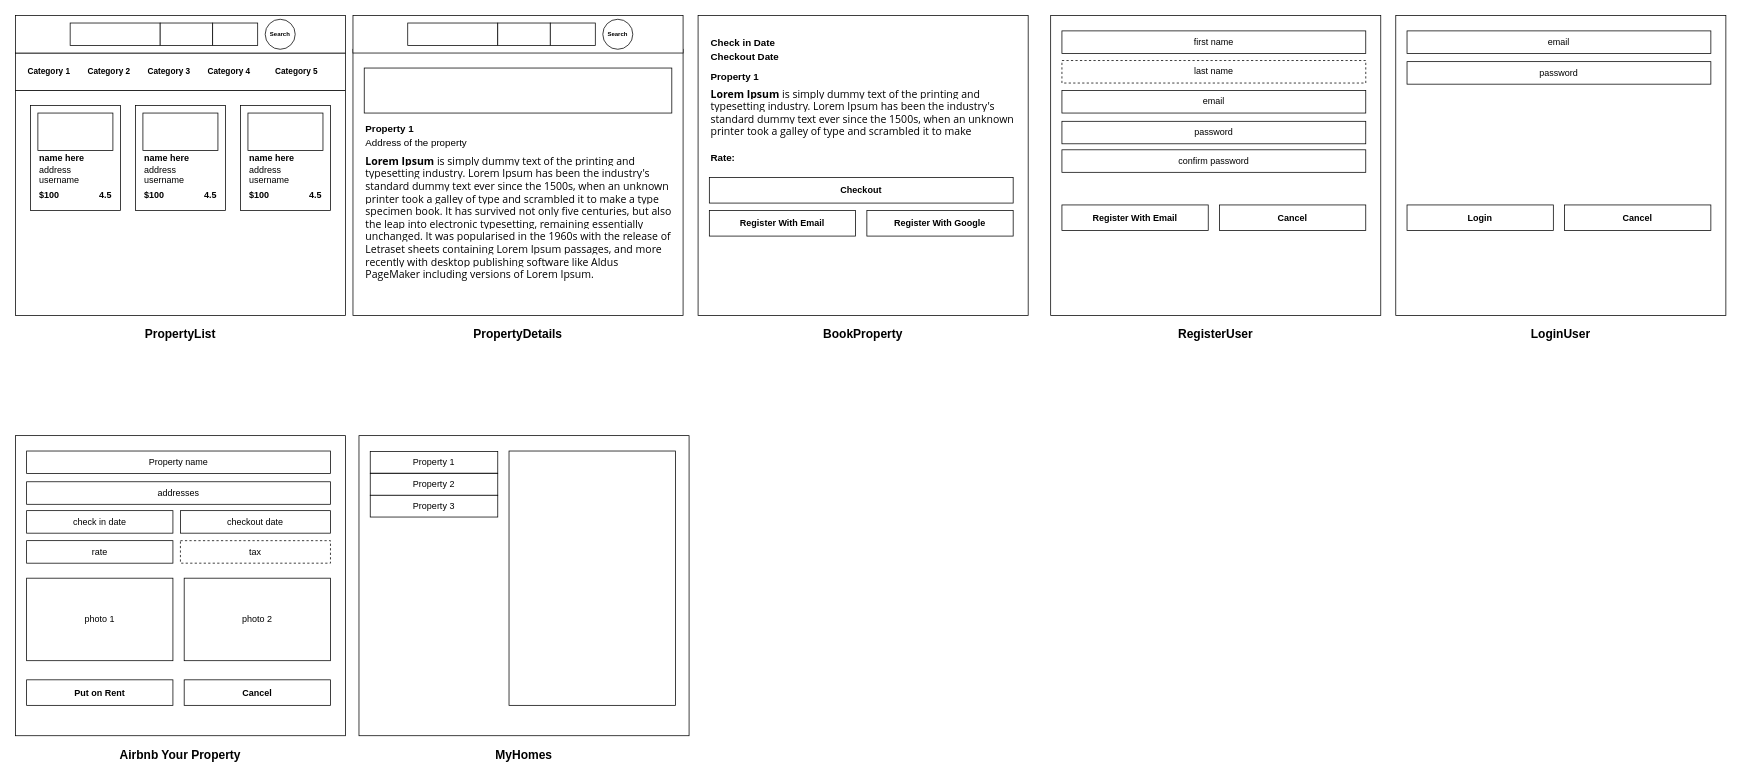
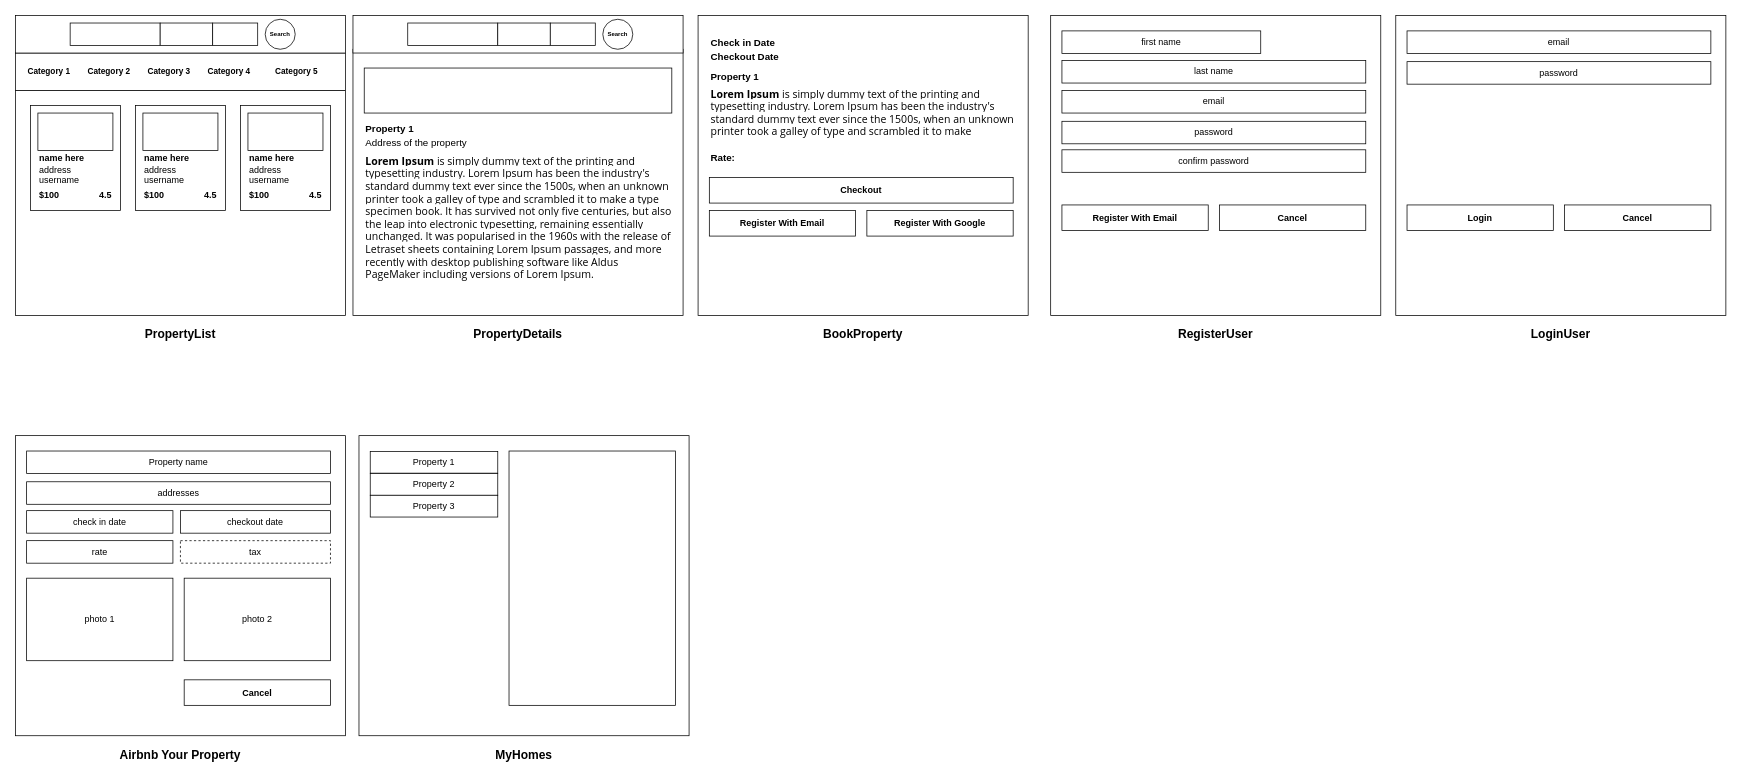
(1214, 42) -> (1161, 42)
(1214, 72) -> (1214, 72)
(100, 692) -> none
